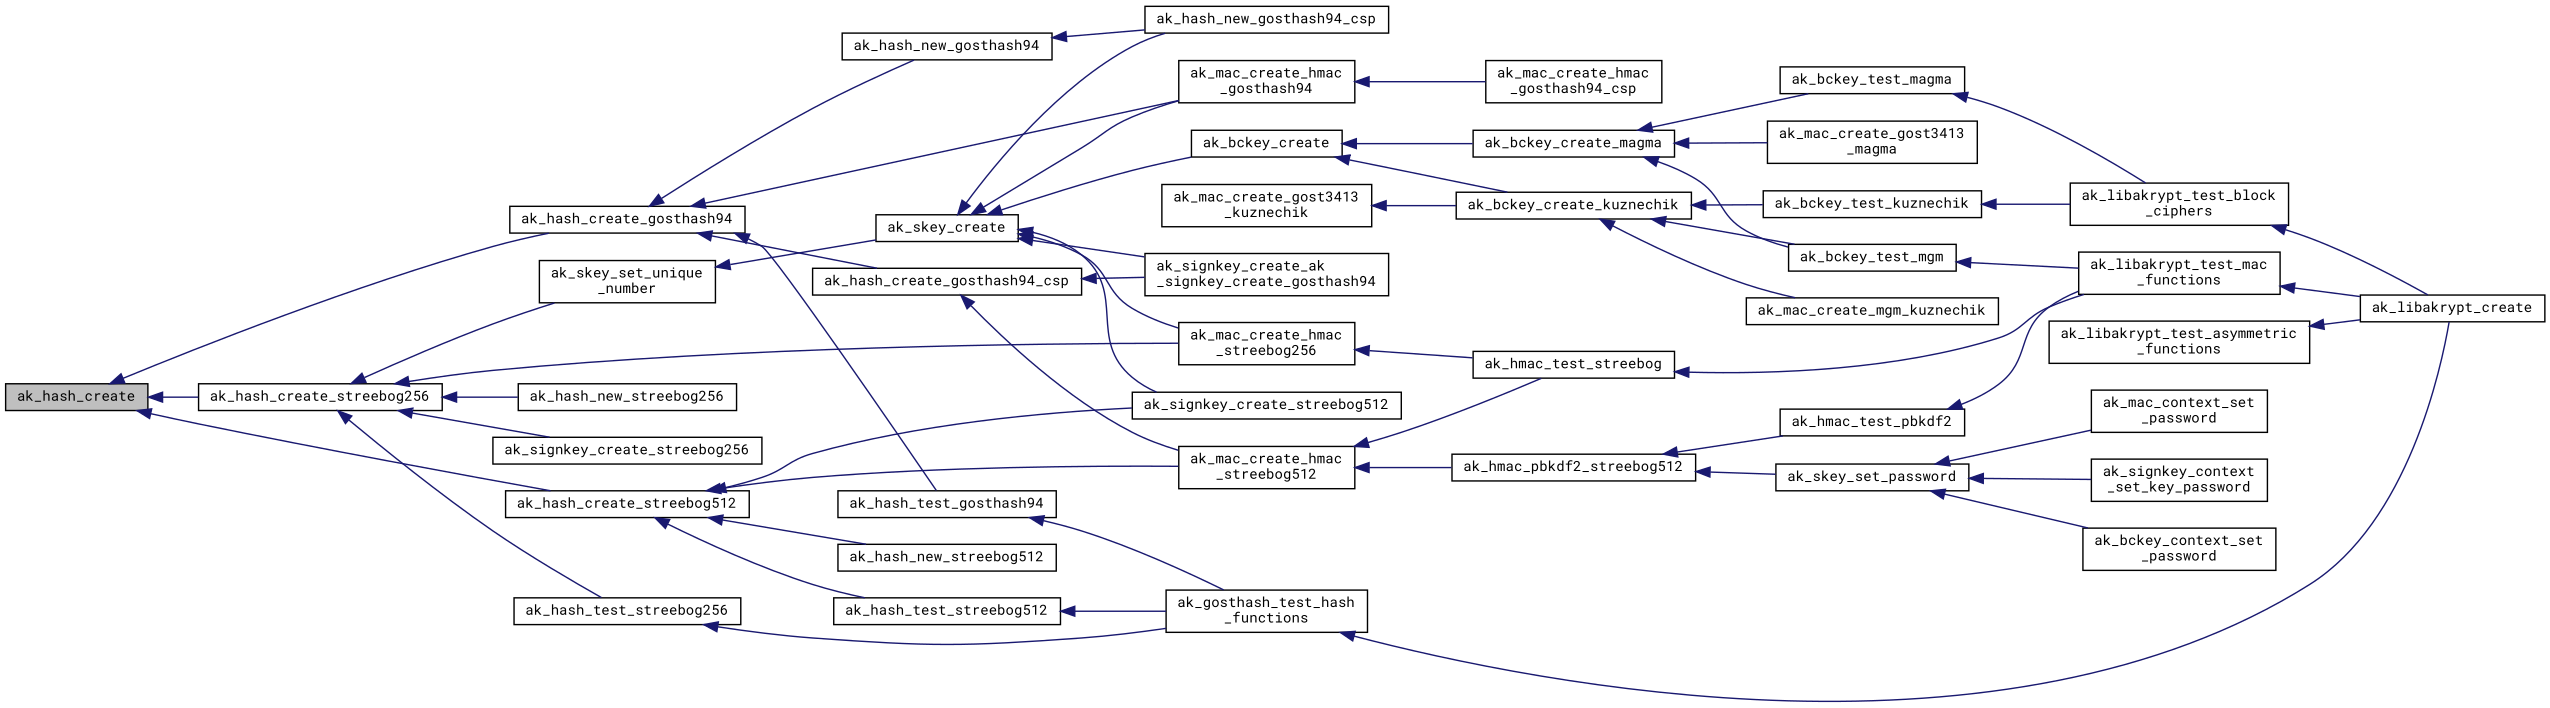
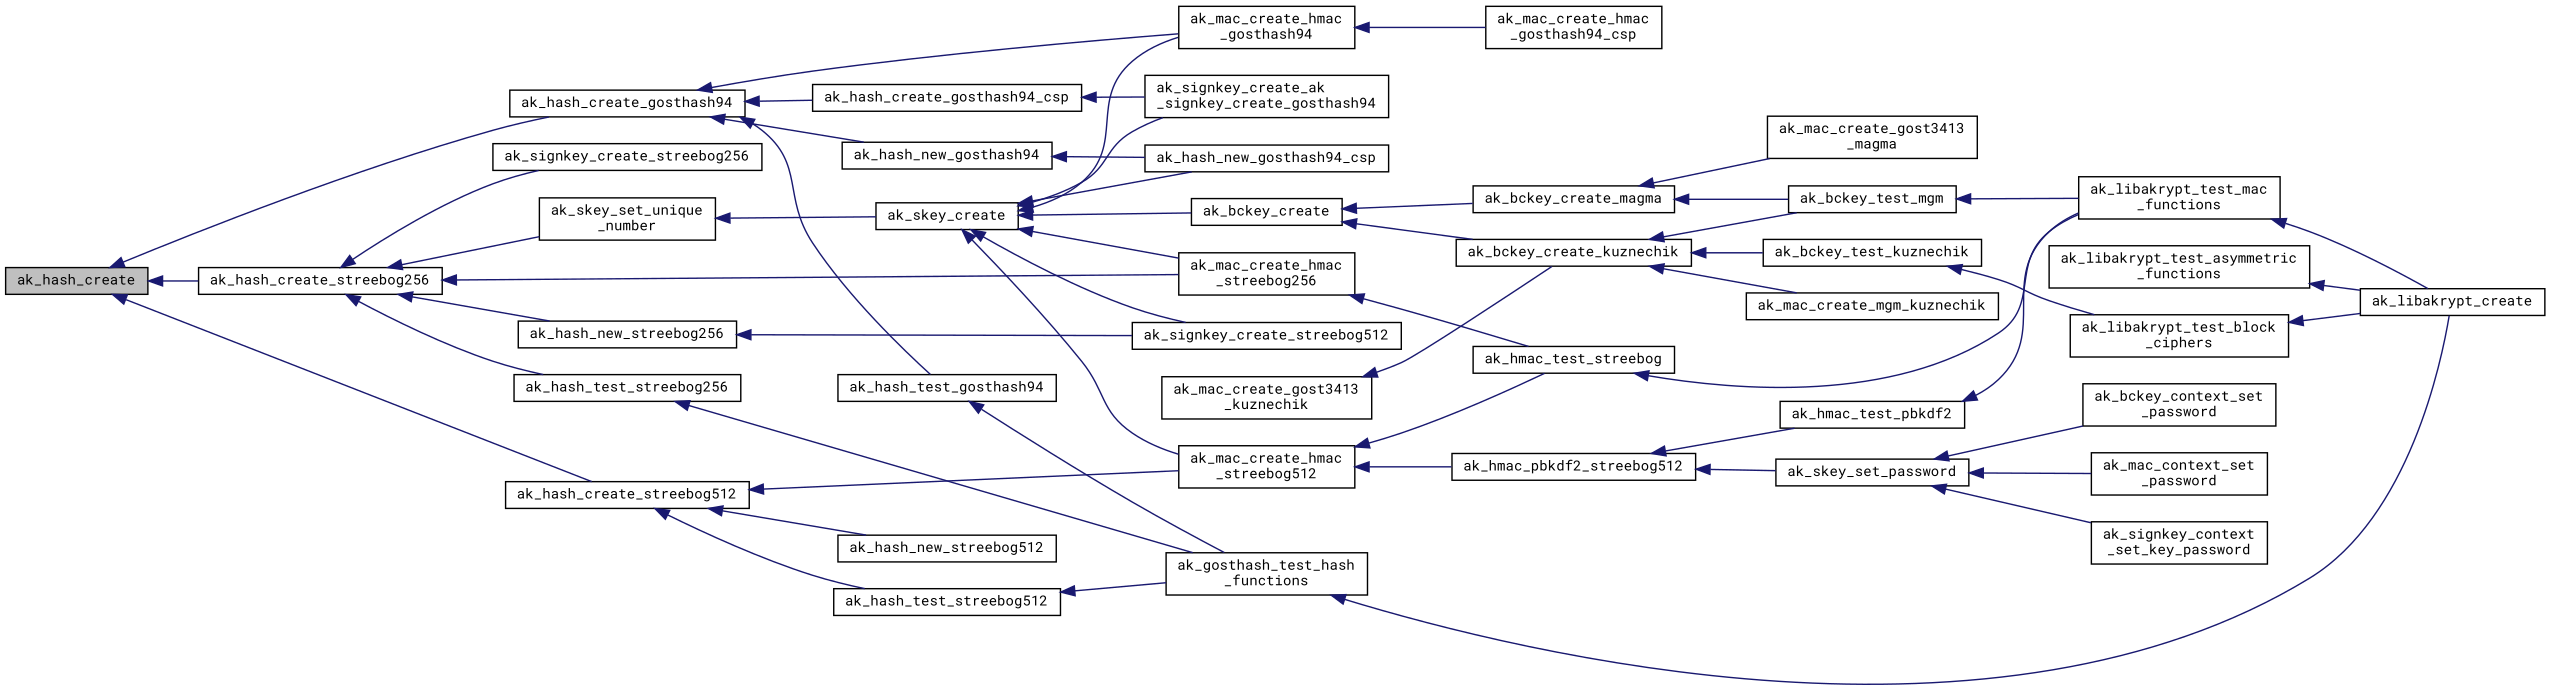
(1872, 80) -> none
(1066, 390) -> (1074, 352)
(925, 429) -> (942, 335)
